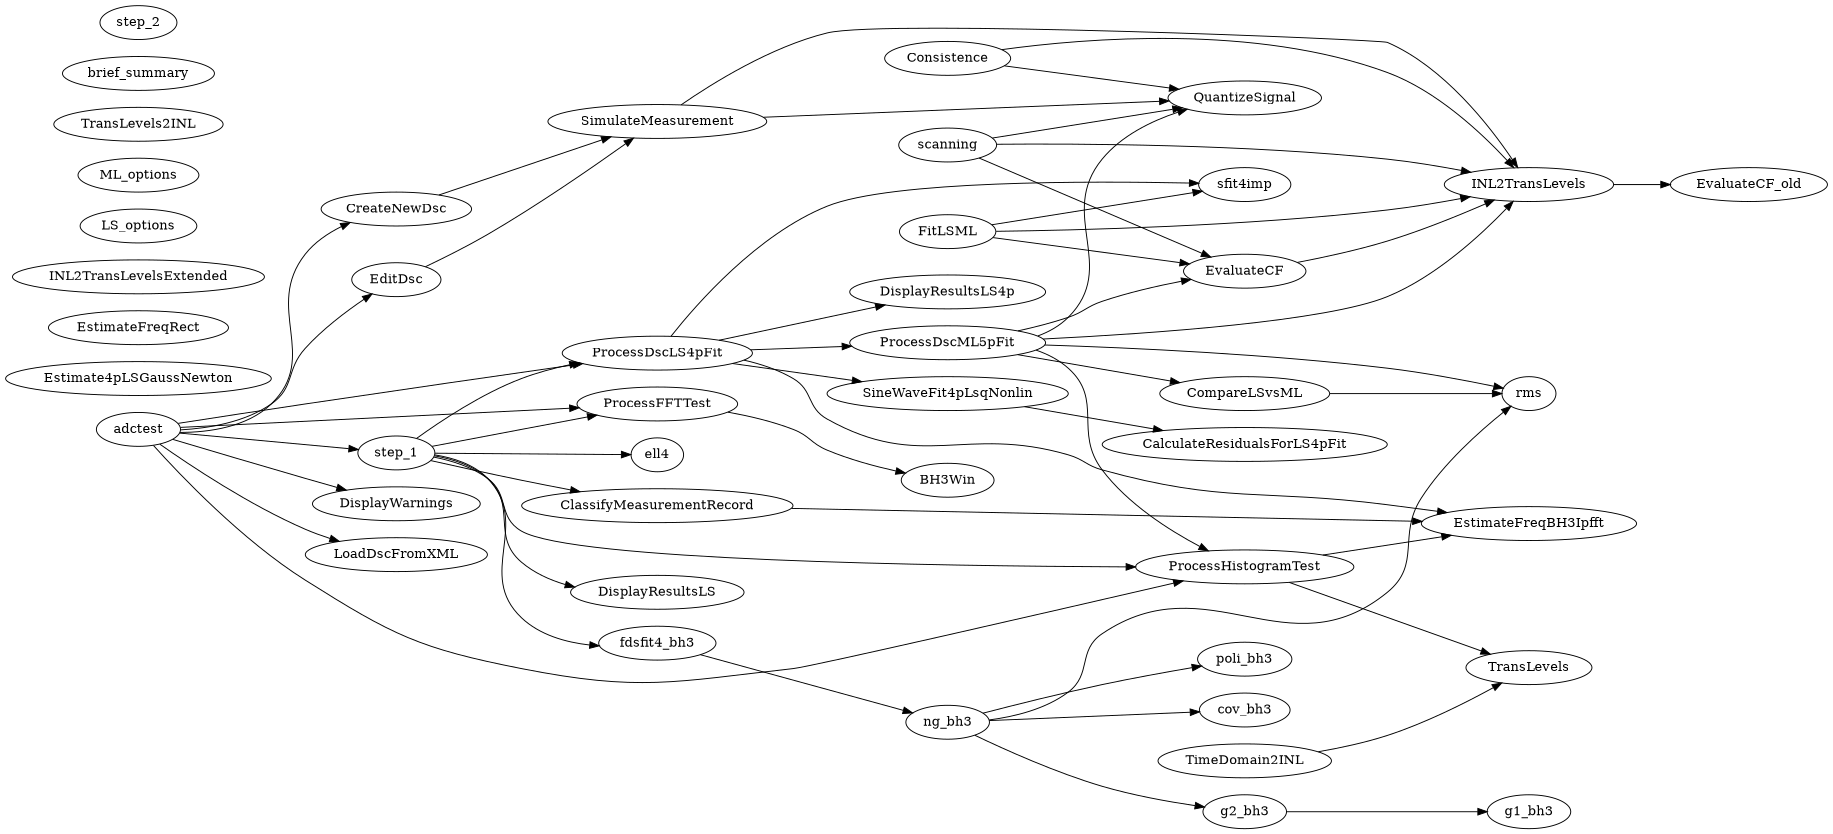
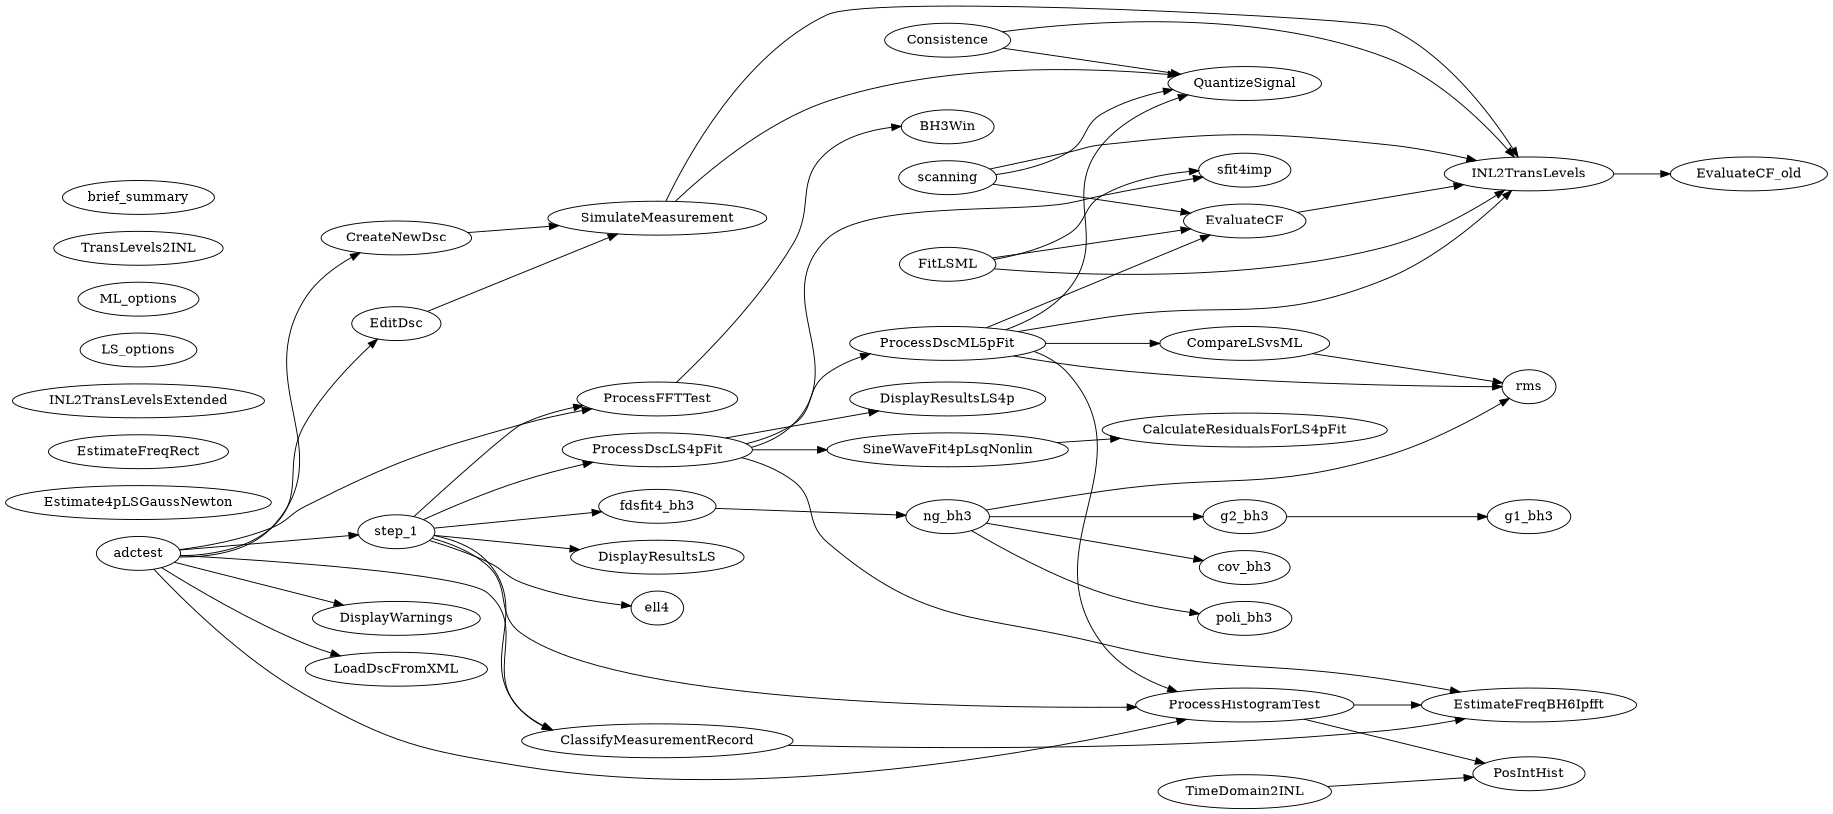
(138, 23) -> none
(376, 394) -> (412, 575)
(1529, 524) -> (1529, 705)
(1529, 668) -> (1529, 774)
